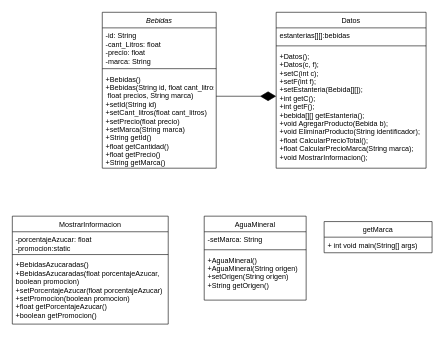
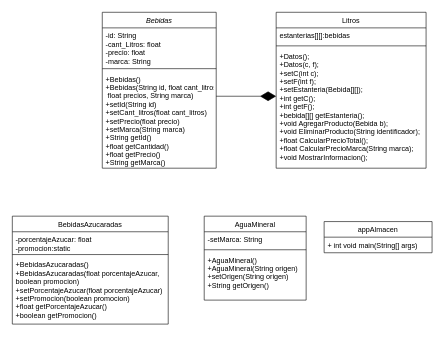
(351, 20) -> (351, 20)
(90, 224) -> (90, 224)
(378, 230) -> (378, 230)
